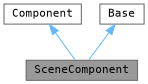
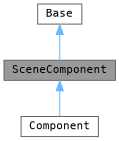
(65, 46) -> (60, 103)
